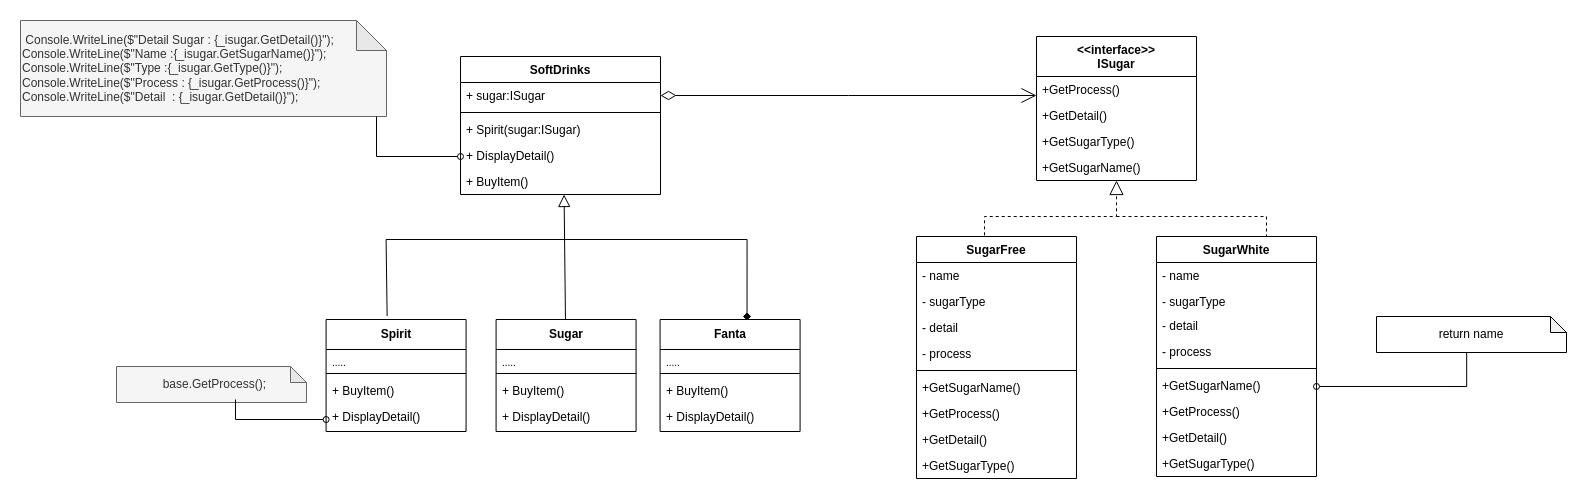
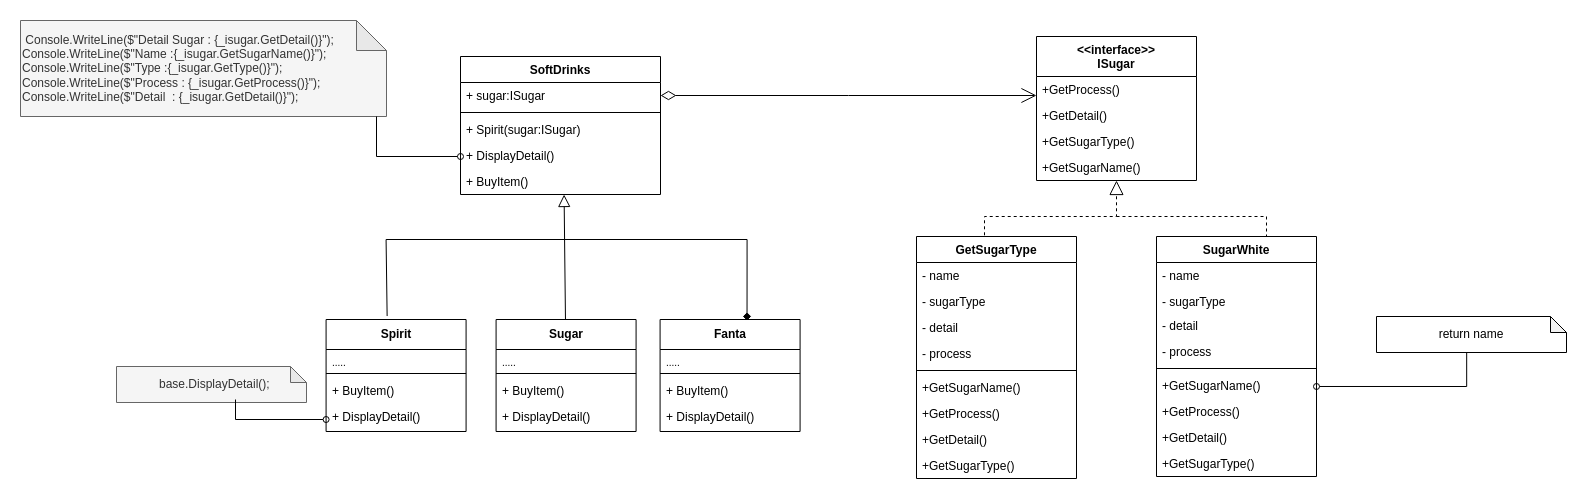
(996, 250) -> (996, 250)
(212, 385) -> (212, 385)
